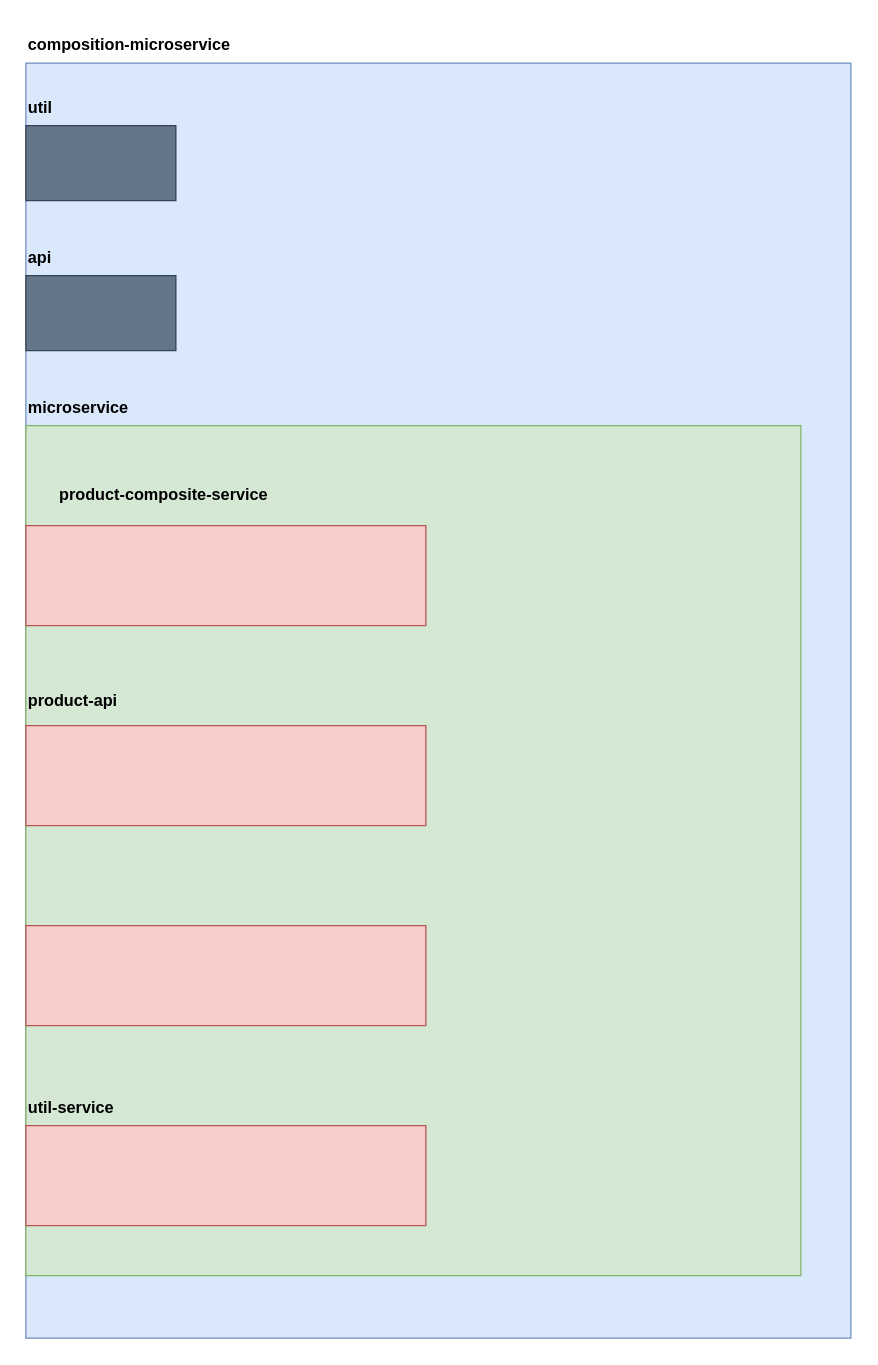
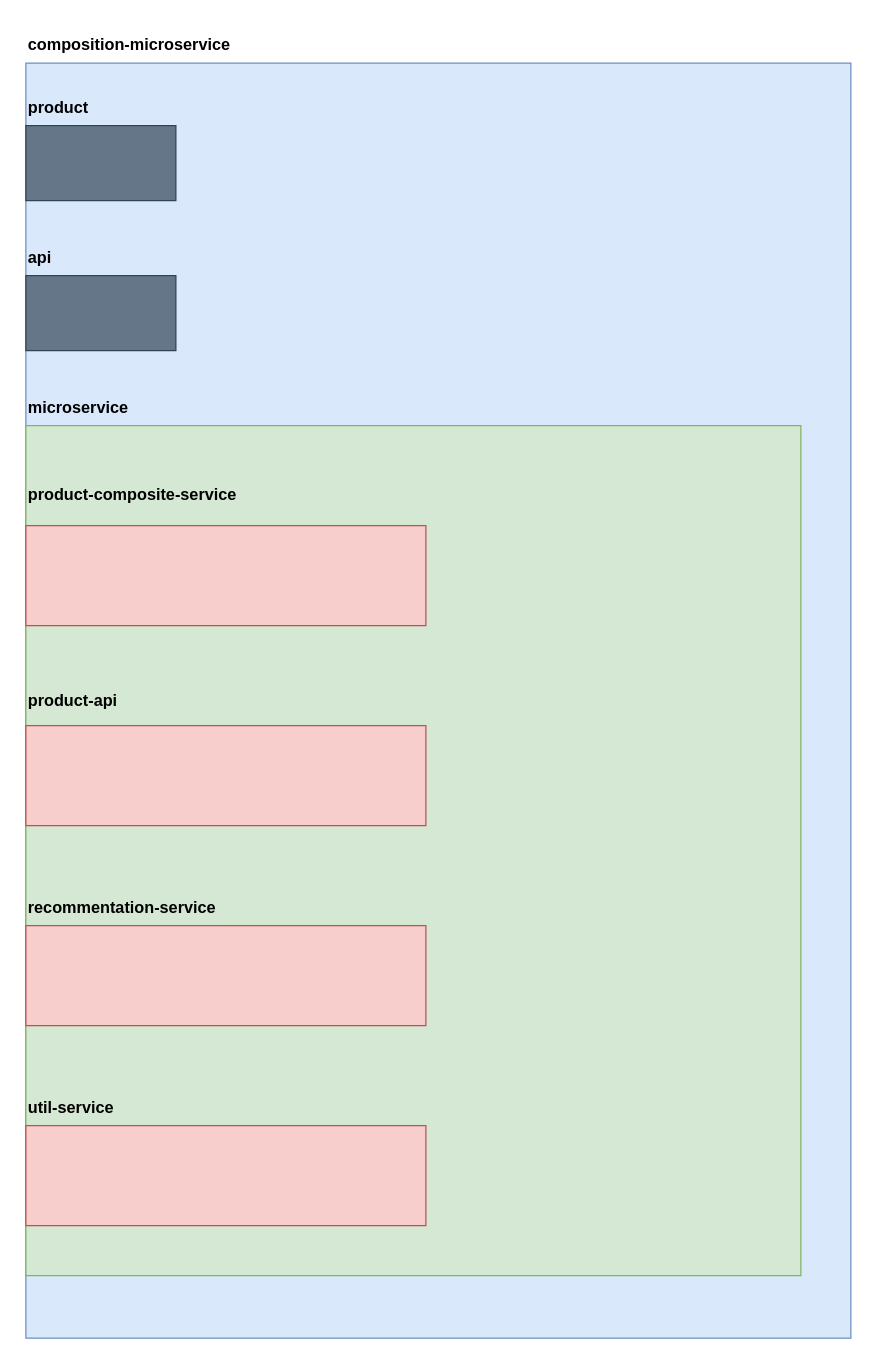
(41, 107) -> (58, 107)
(176, 494) -> (144, 494)
none -> (151, 907)
